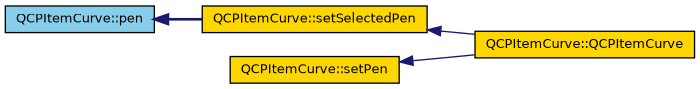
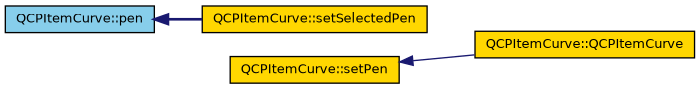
(458, 33) -> none
